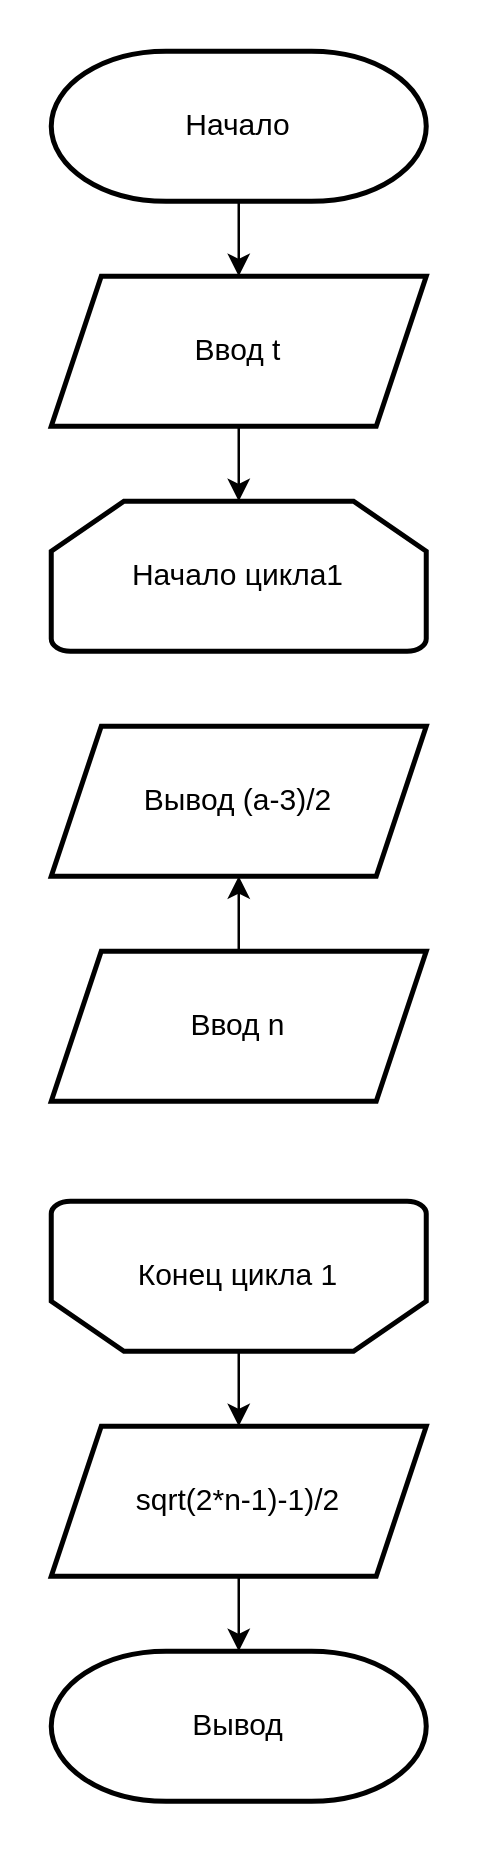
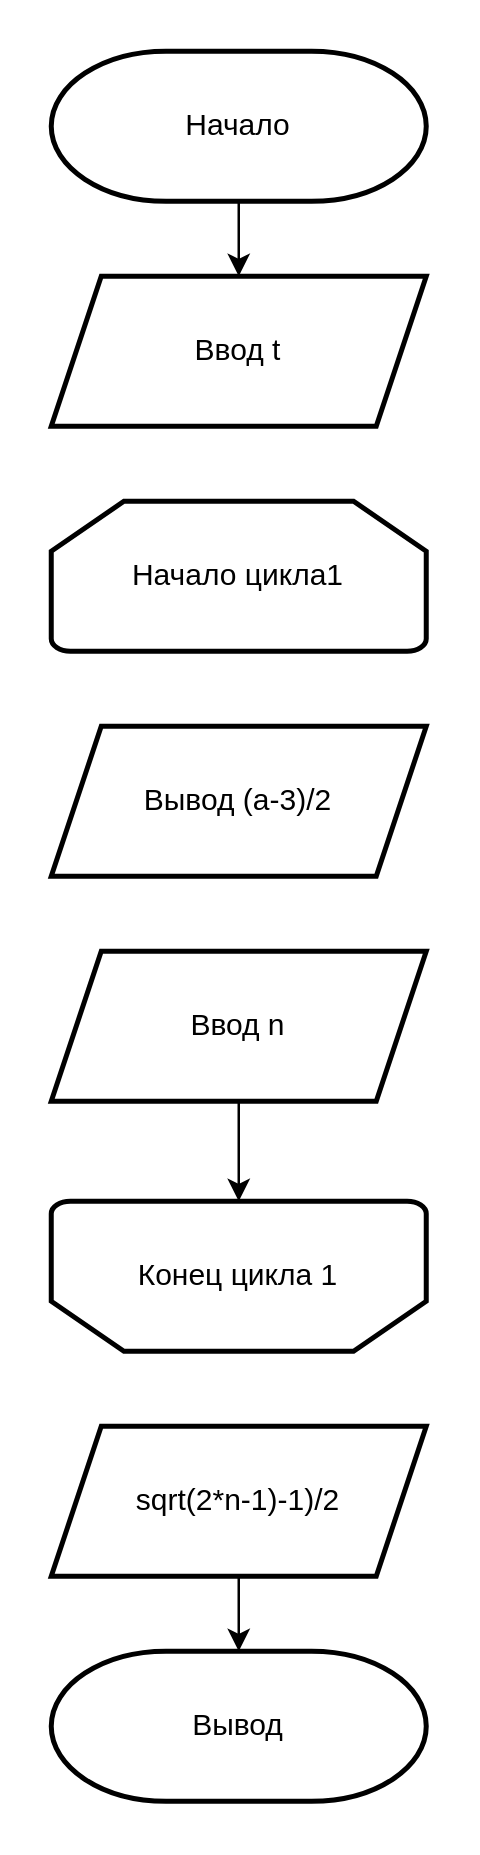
(239, 471) -> none
(239, 906) -> (239, 1143)
(239, 1396) -> none
